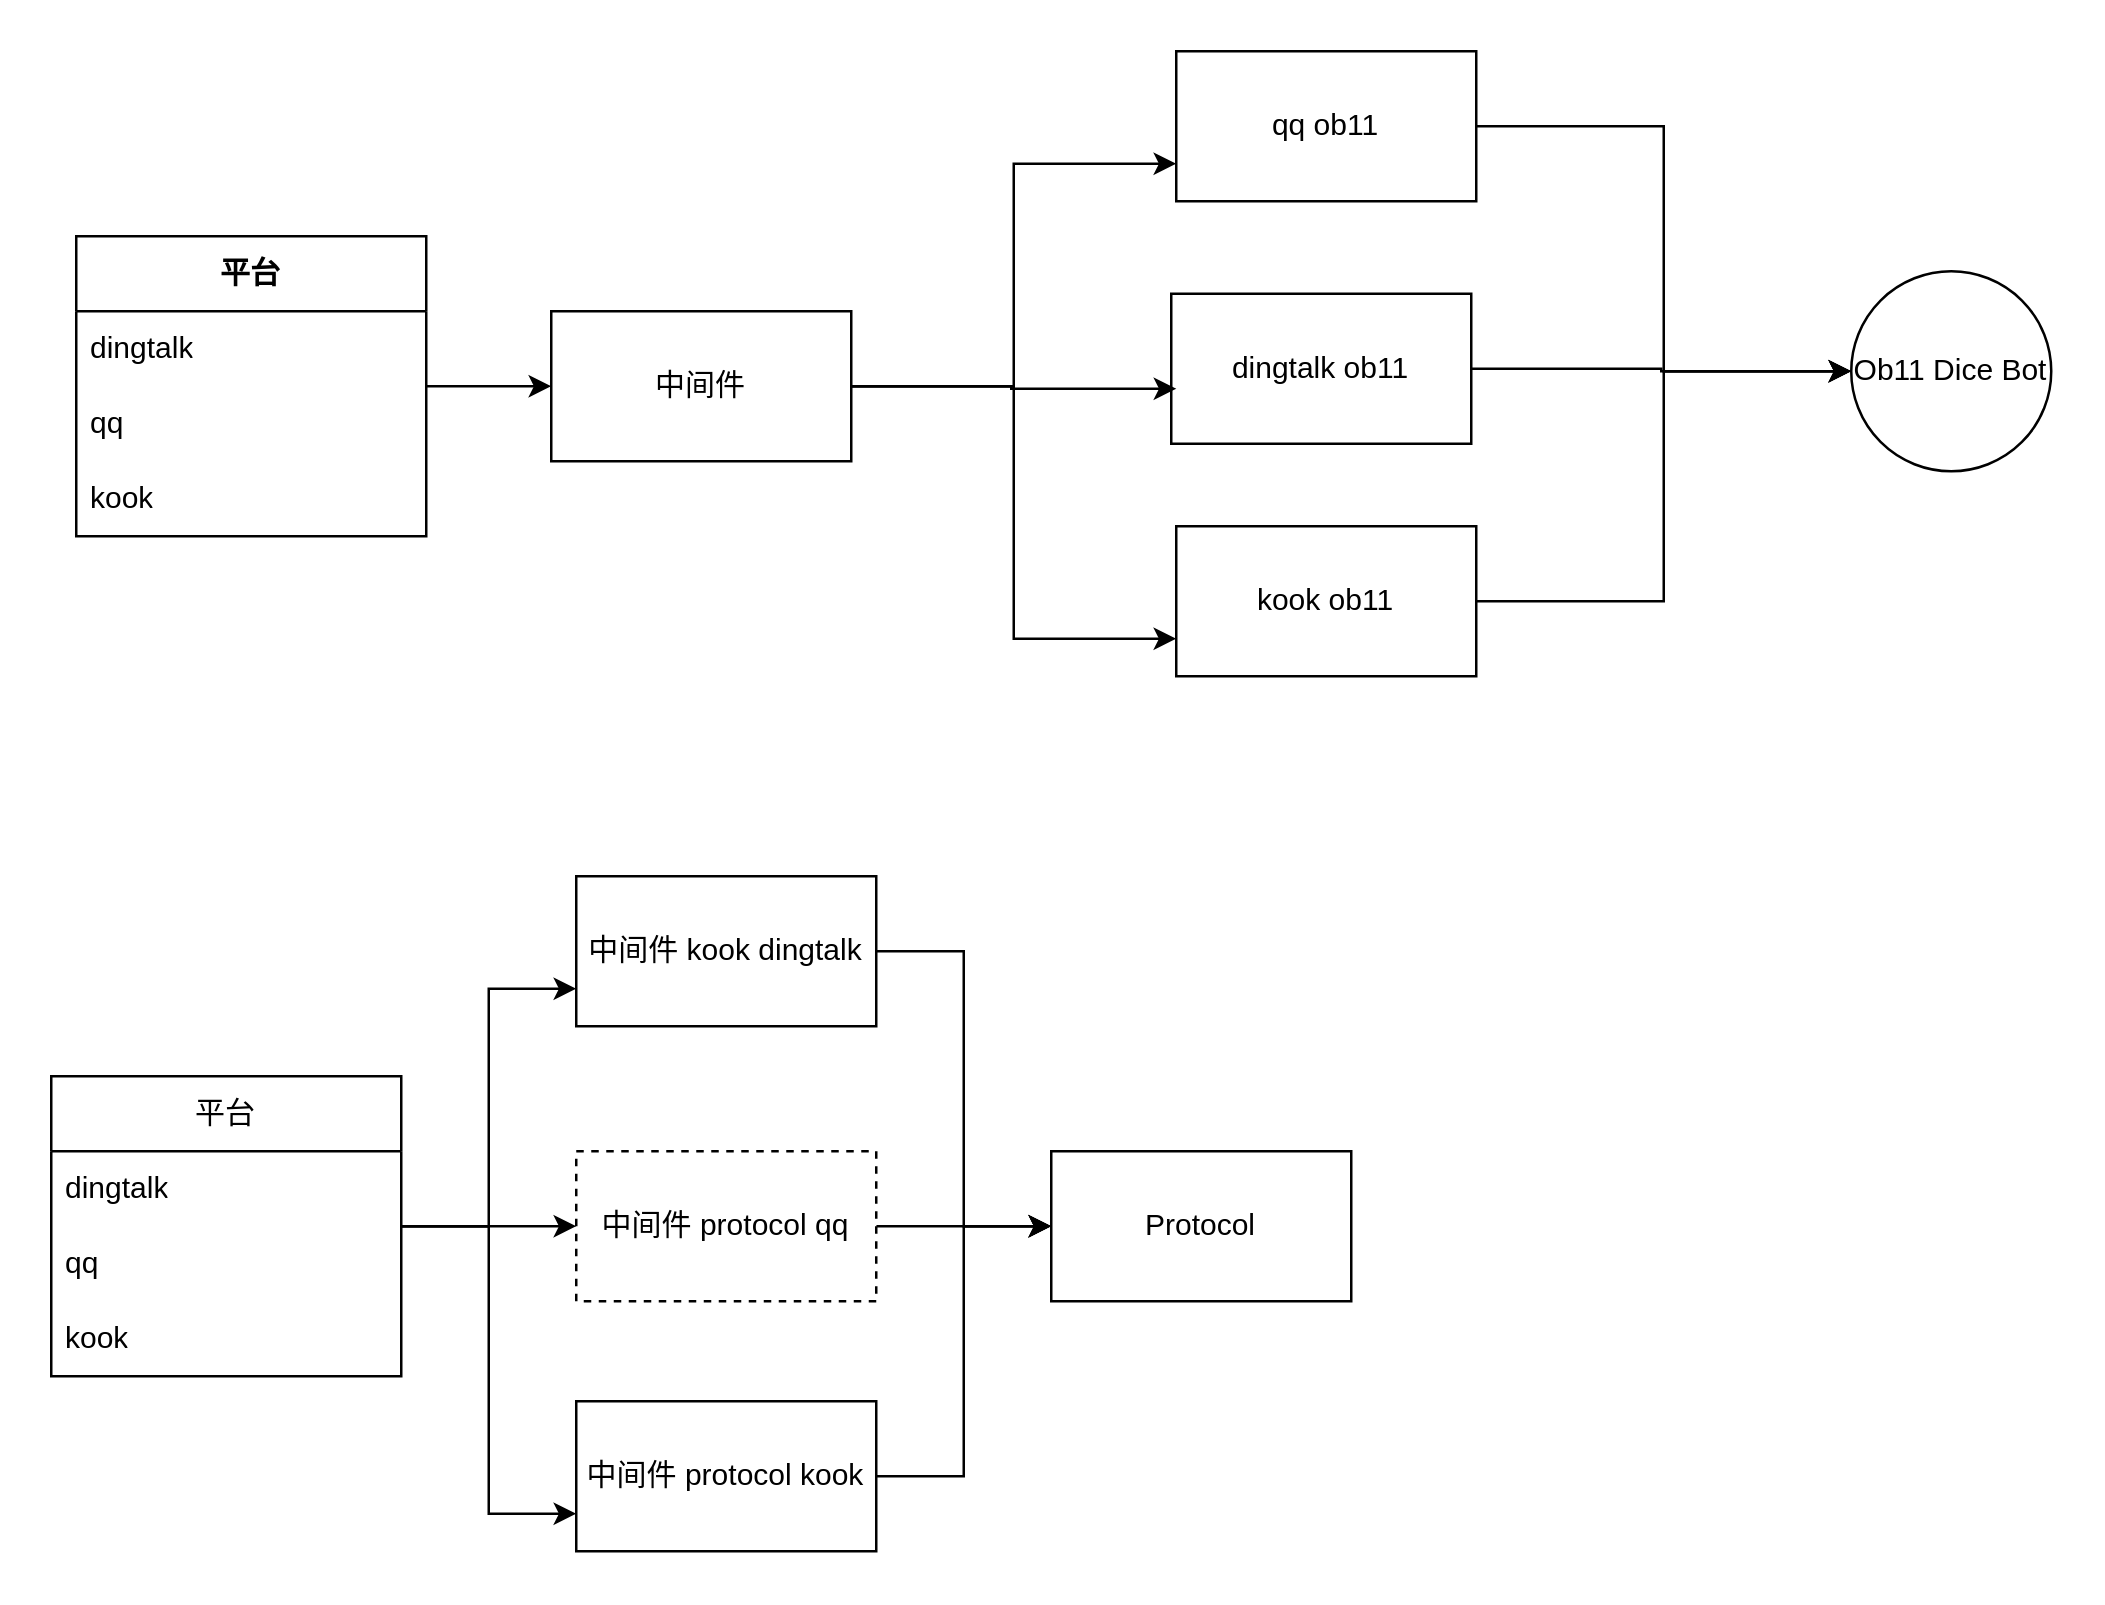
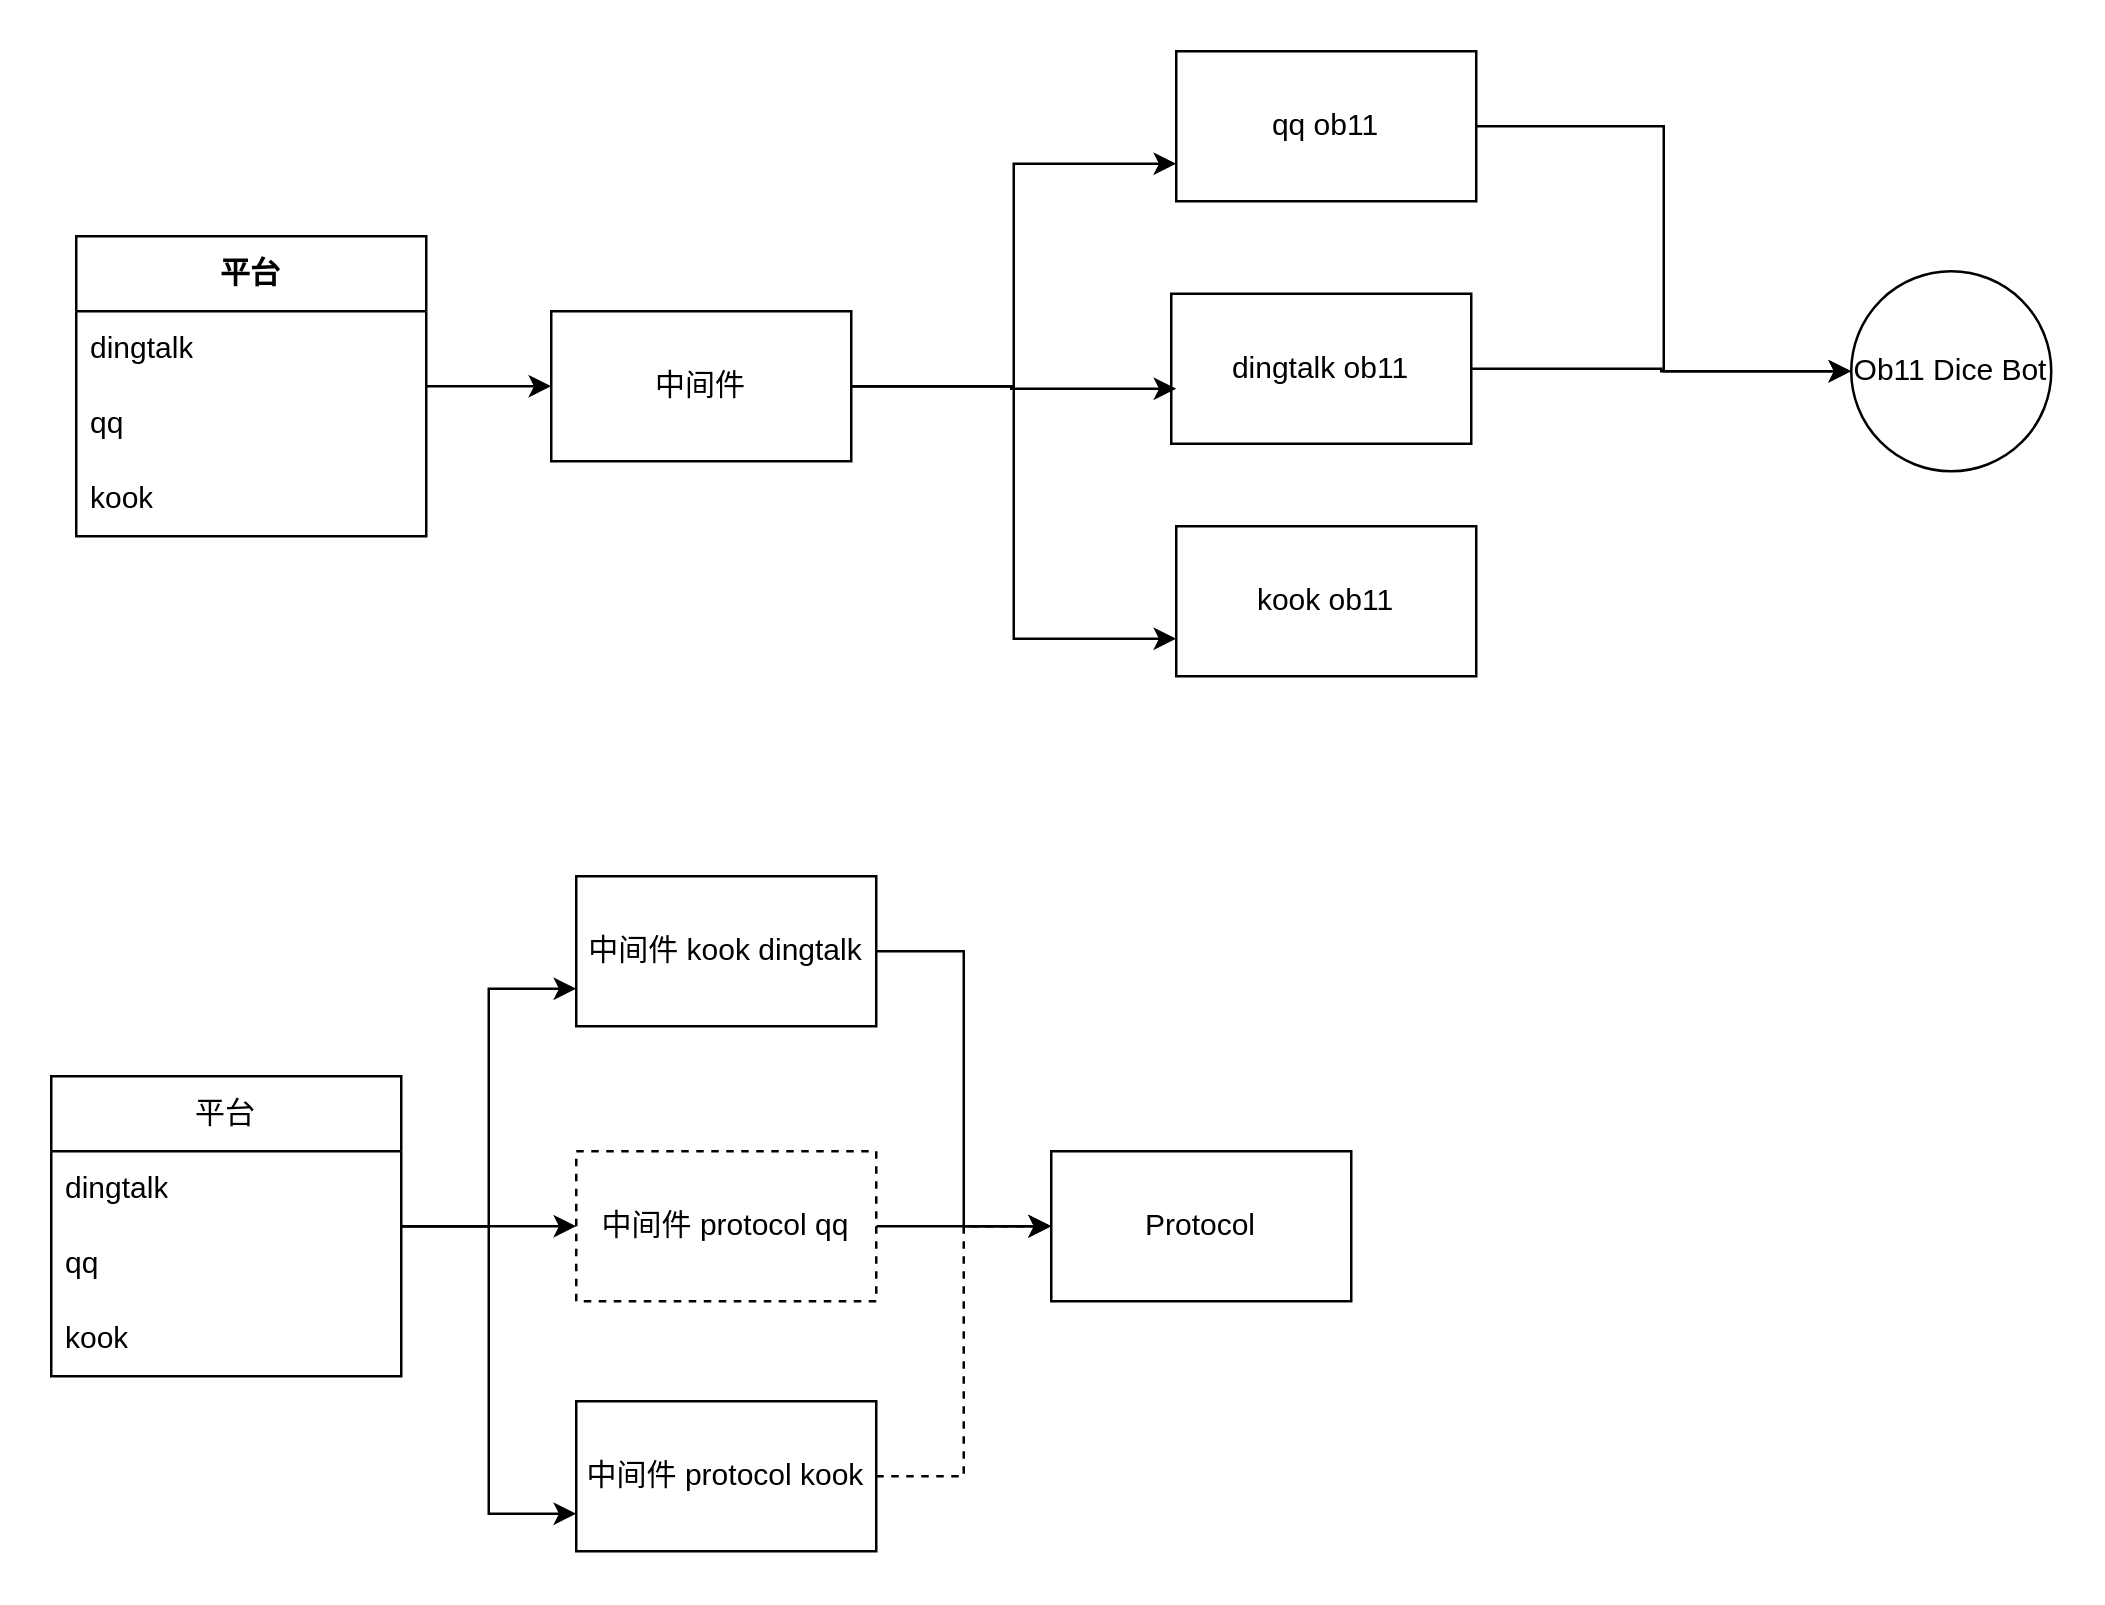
(1664, 582) -> none
(964, 1397) -> (964, 1397)
